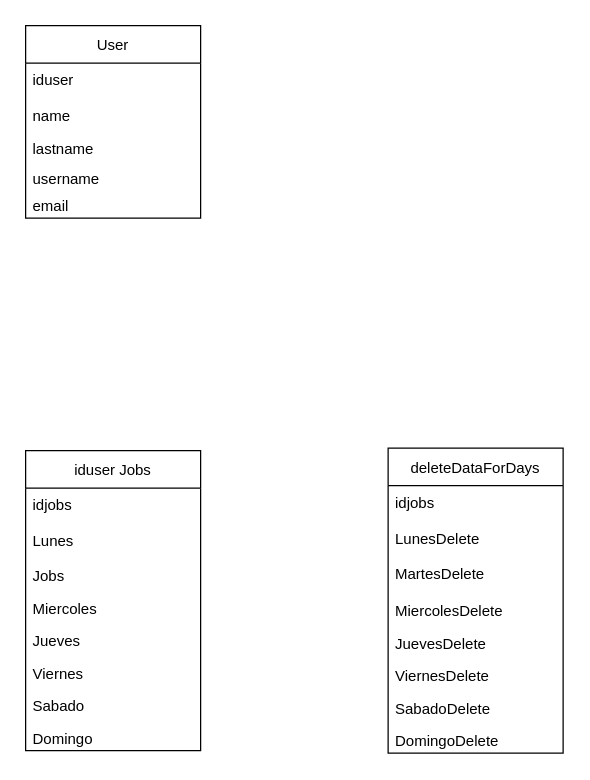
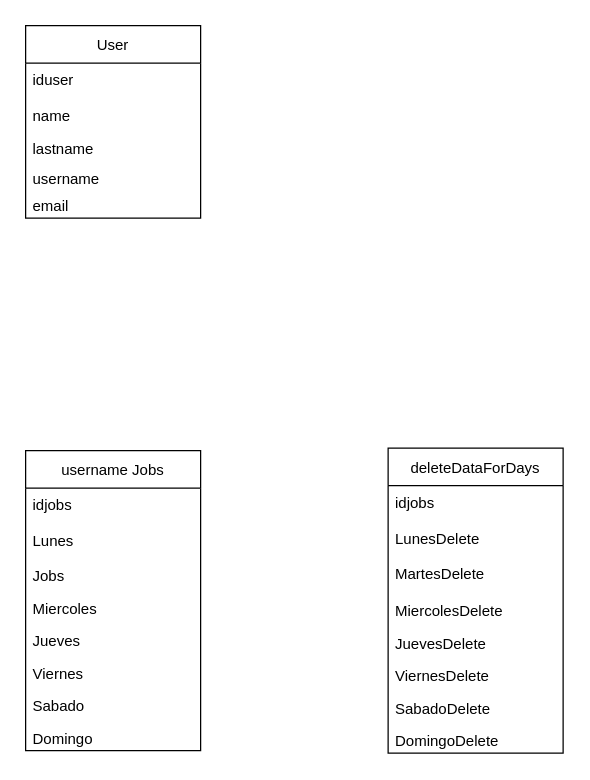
(113, 470) -> (113, 470)
